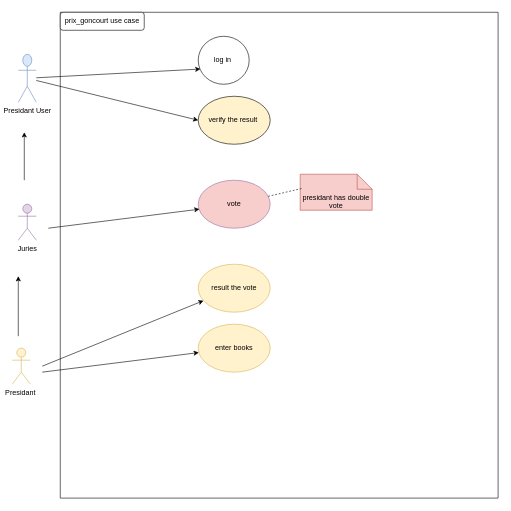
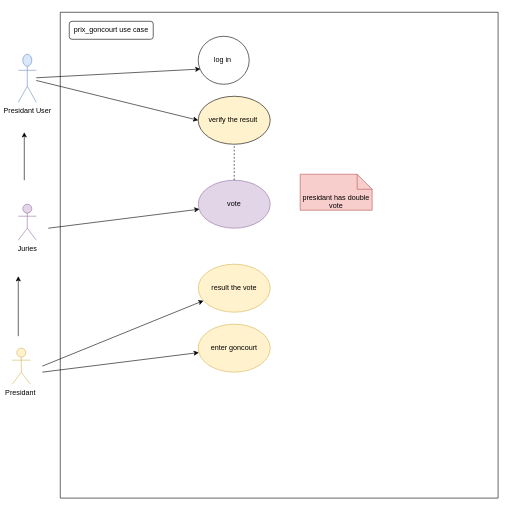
(102, 21) -> (111, 30)
(285, 193) -> (234, 162)
(234, 204) -> (234, 204)
(234, 348) -> (234, 348)
